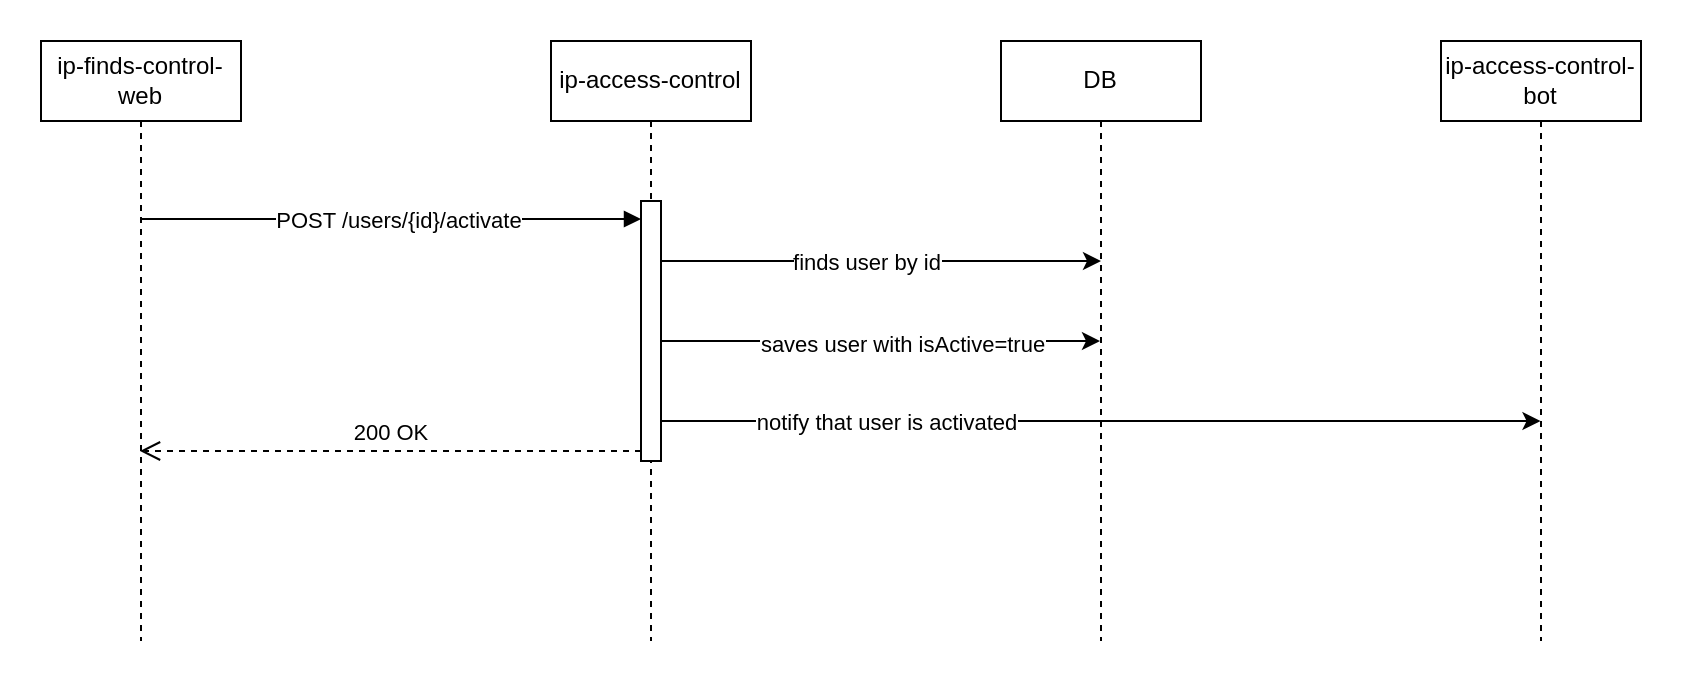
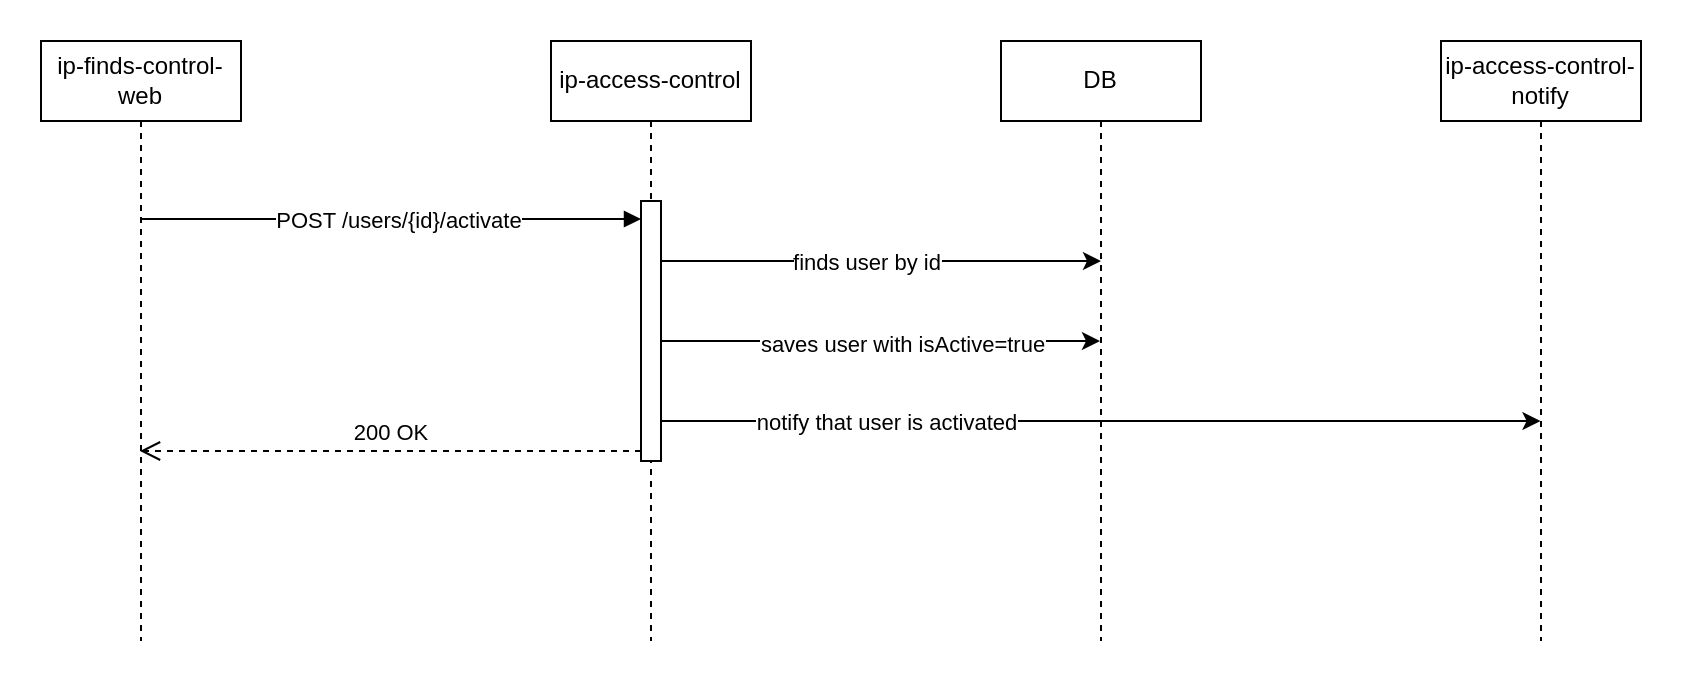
(1541, 81) -> (1541, 81)
